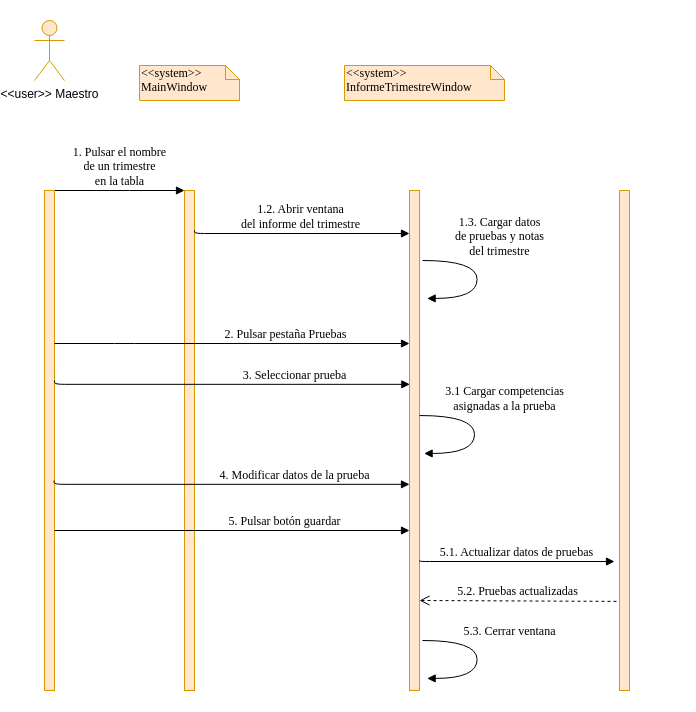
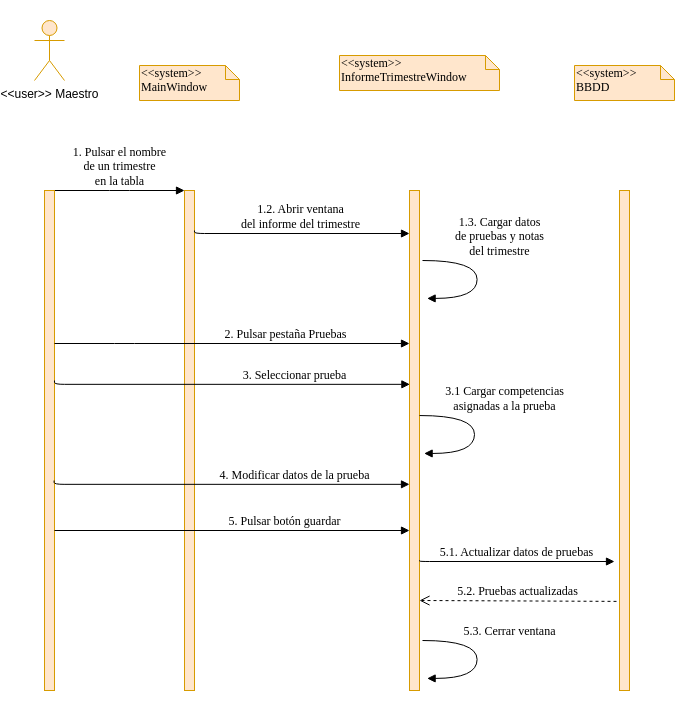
(425, 83) -> (420, 73)
none -> (625, 83)
